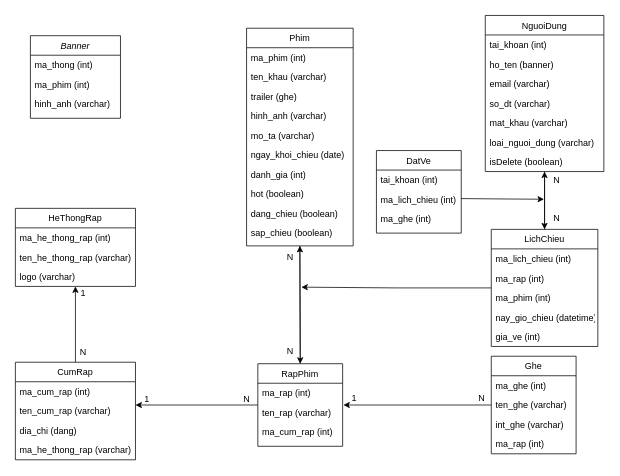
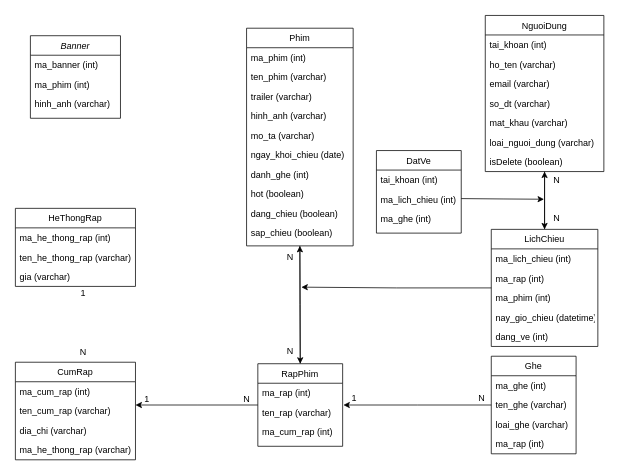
(67, 65) -> (70, 65)
(526, 65) -> (528, 65)
(295, 77) -> (294, 77)
(280, 97) -> (290, 97)
(282, 175) -> (283, 175)
(52, 277) -> (50, 277)
(75, 326) -> none
(522, 337) -> (525, 337)
(536, 425) -> (537, 425)
(51, 431) -> (59, 431)
